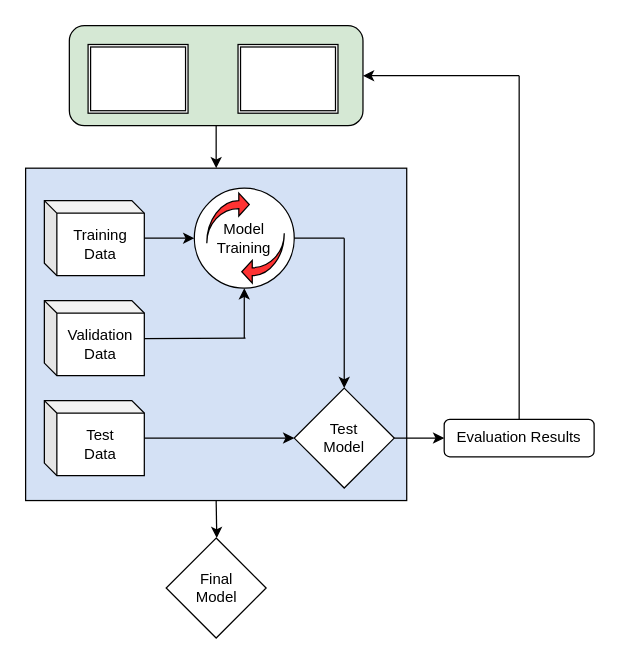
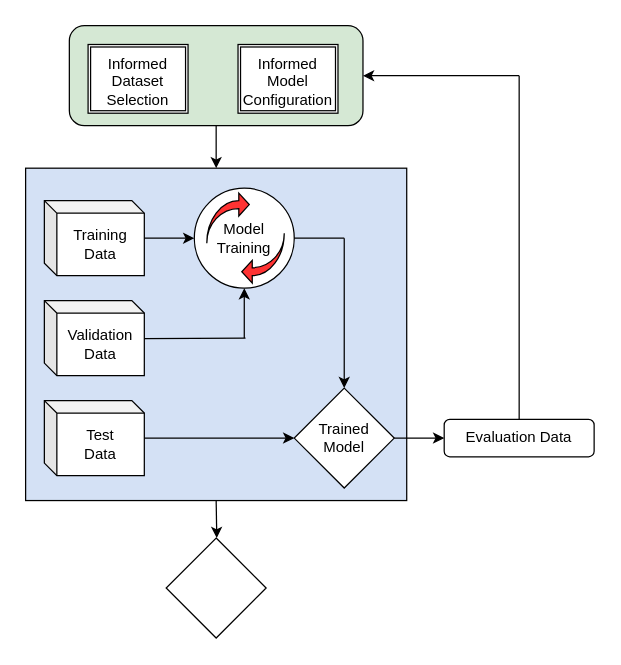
none -> (138, 82)
none -> (288, 82)
(344, 438) -> (344, 438)
(519, 438) -> (519, 438)
(216, 588) -> none
